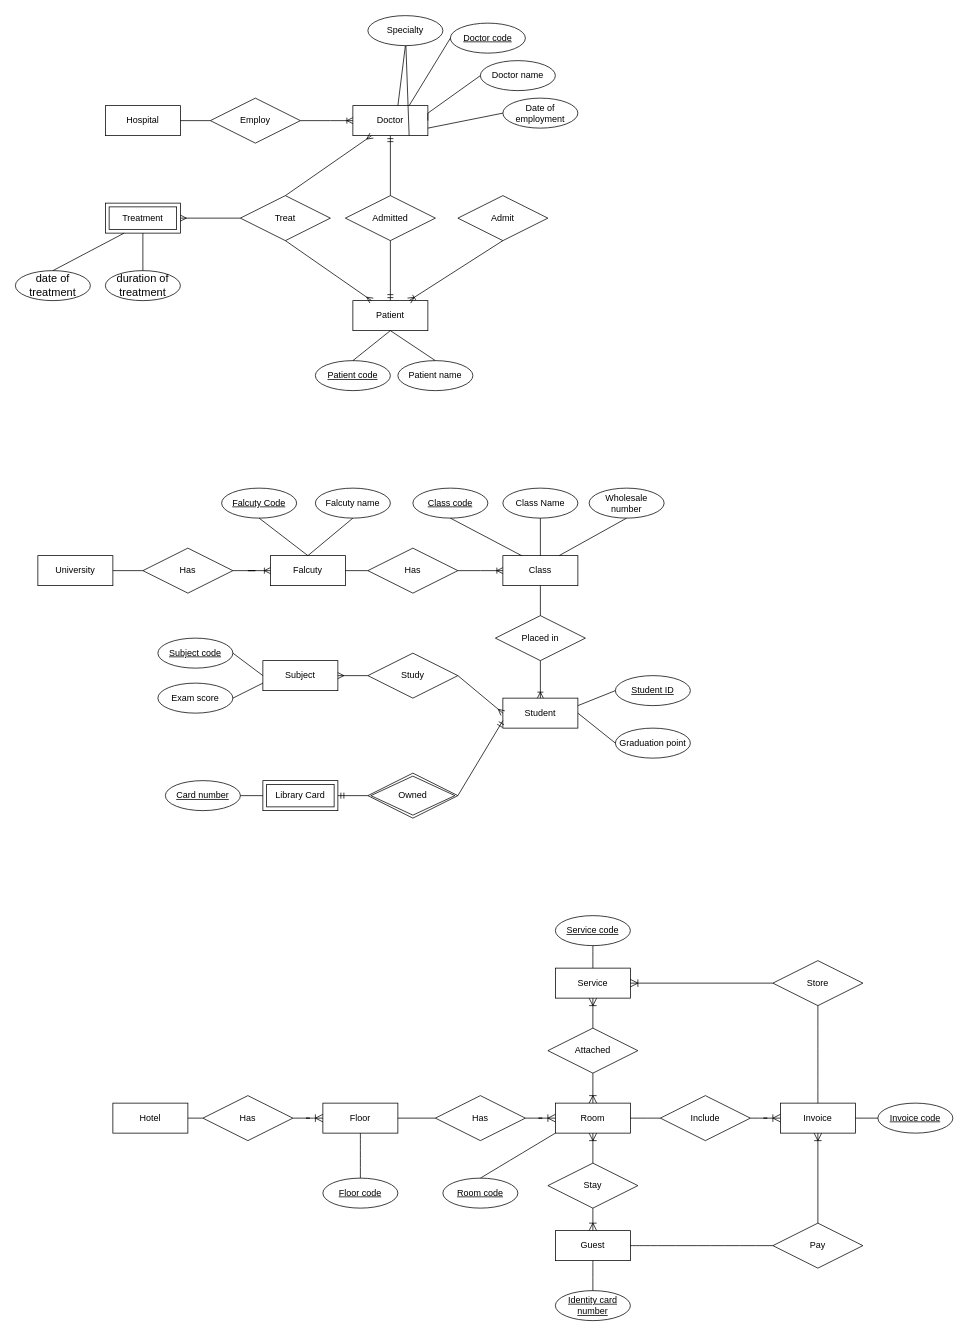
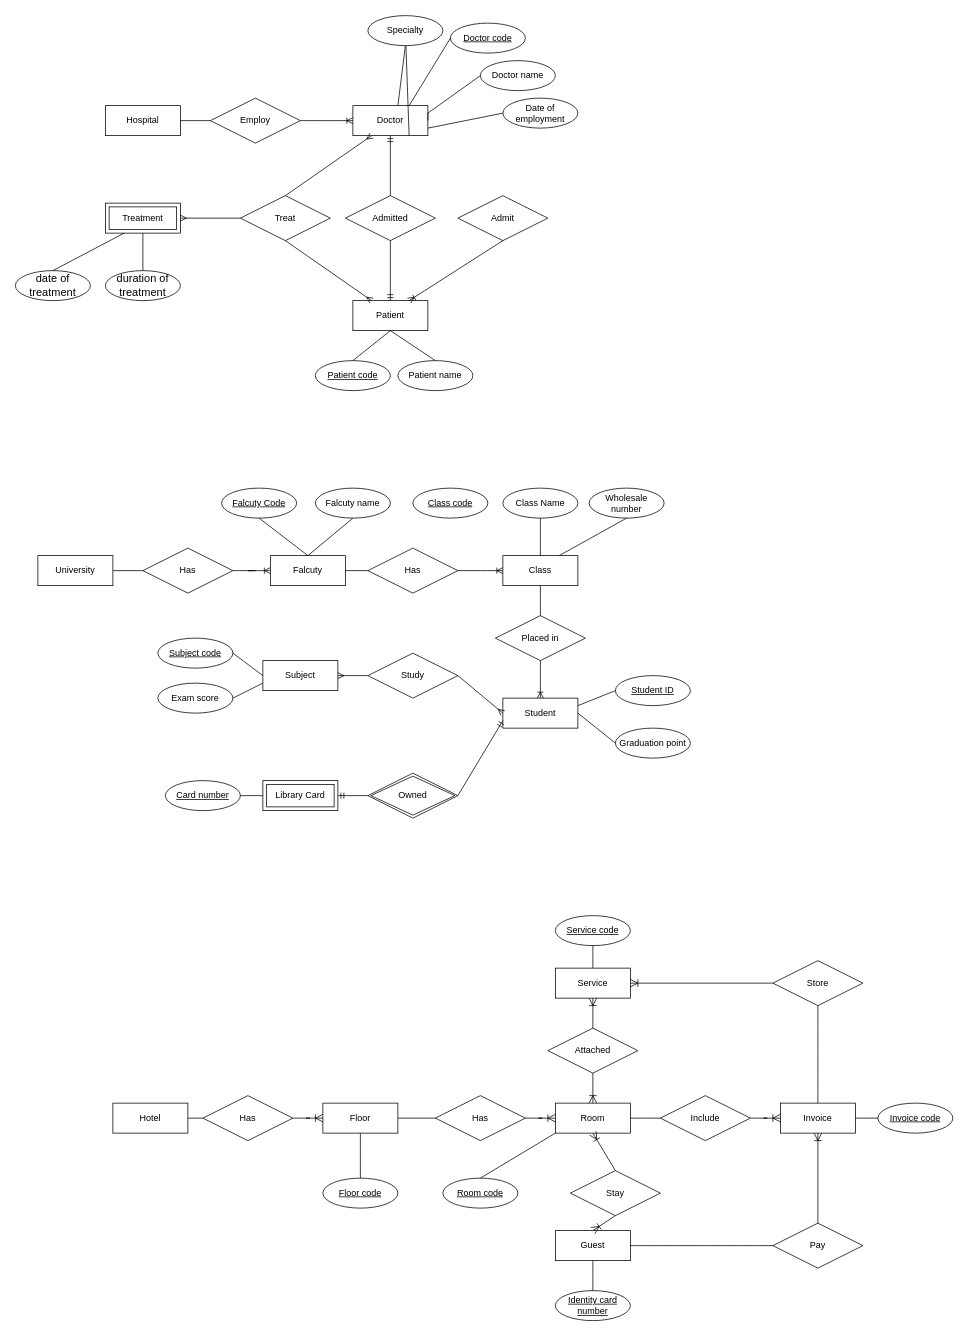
(485, 536) -> none
(593, 1185) -> (615, 1193)
